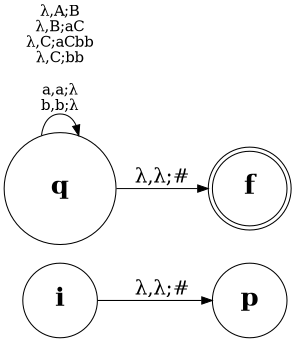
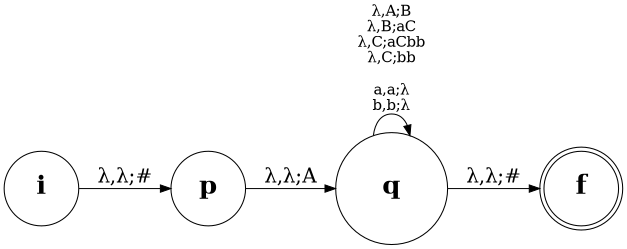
none -> (285, 189)
